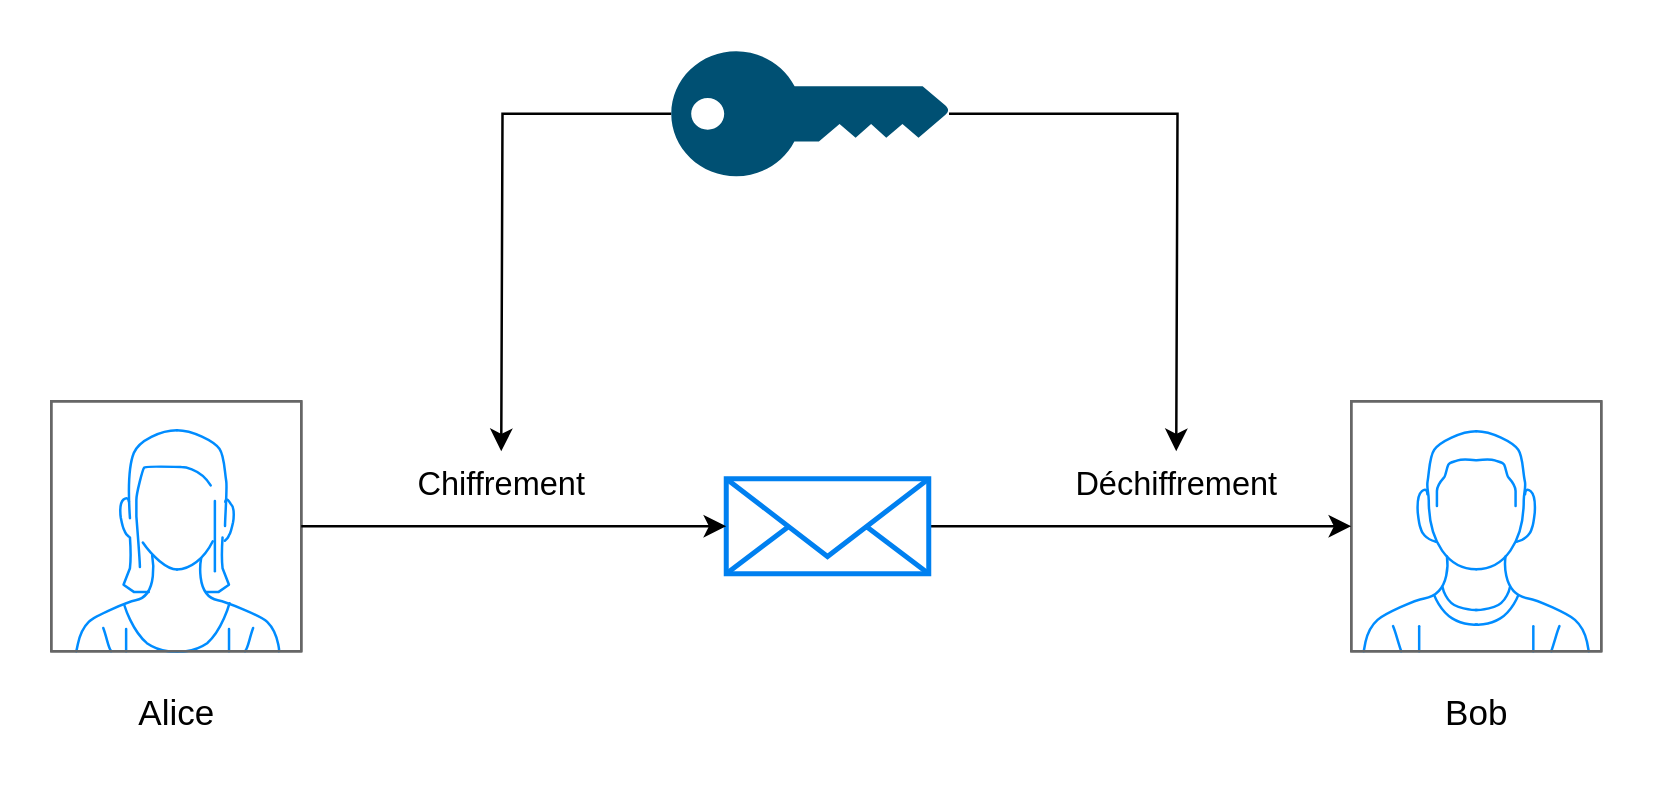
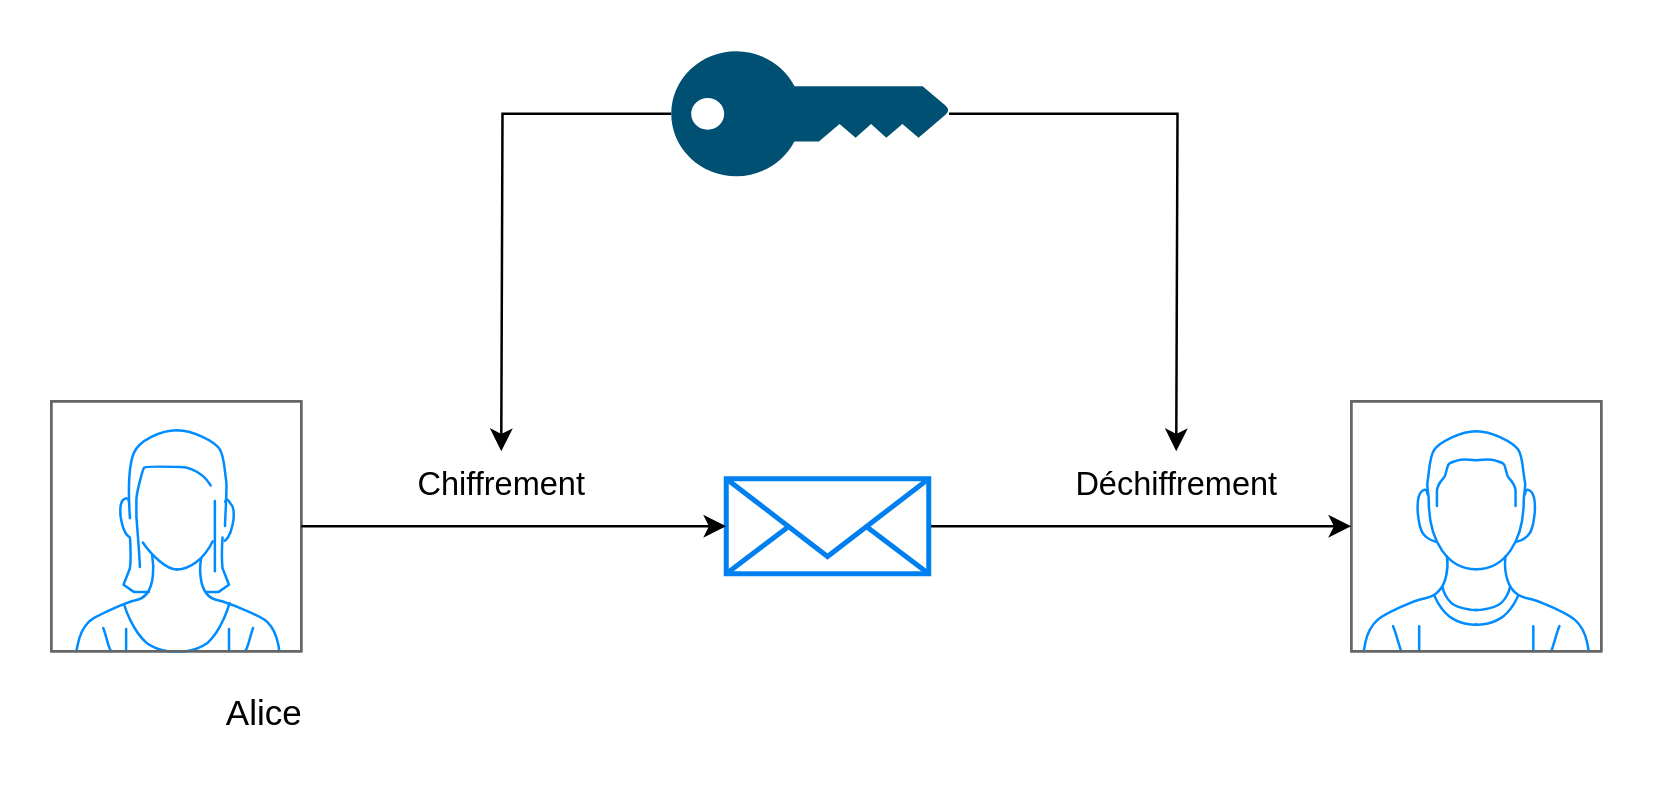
(176, 714) -> (264, 714)
(1476, 714) -> none
